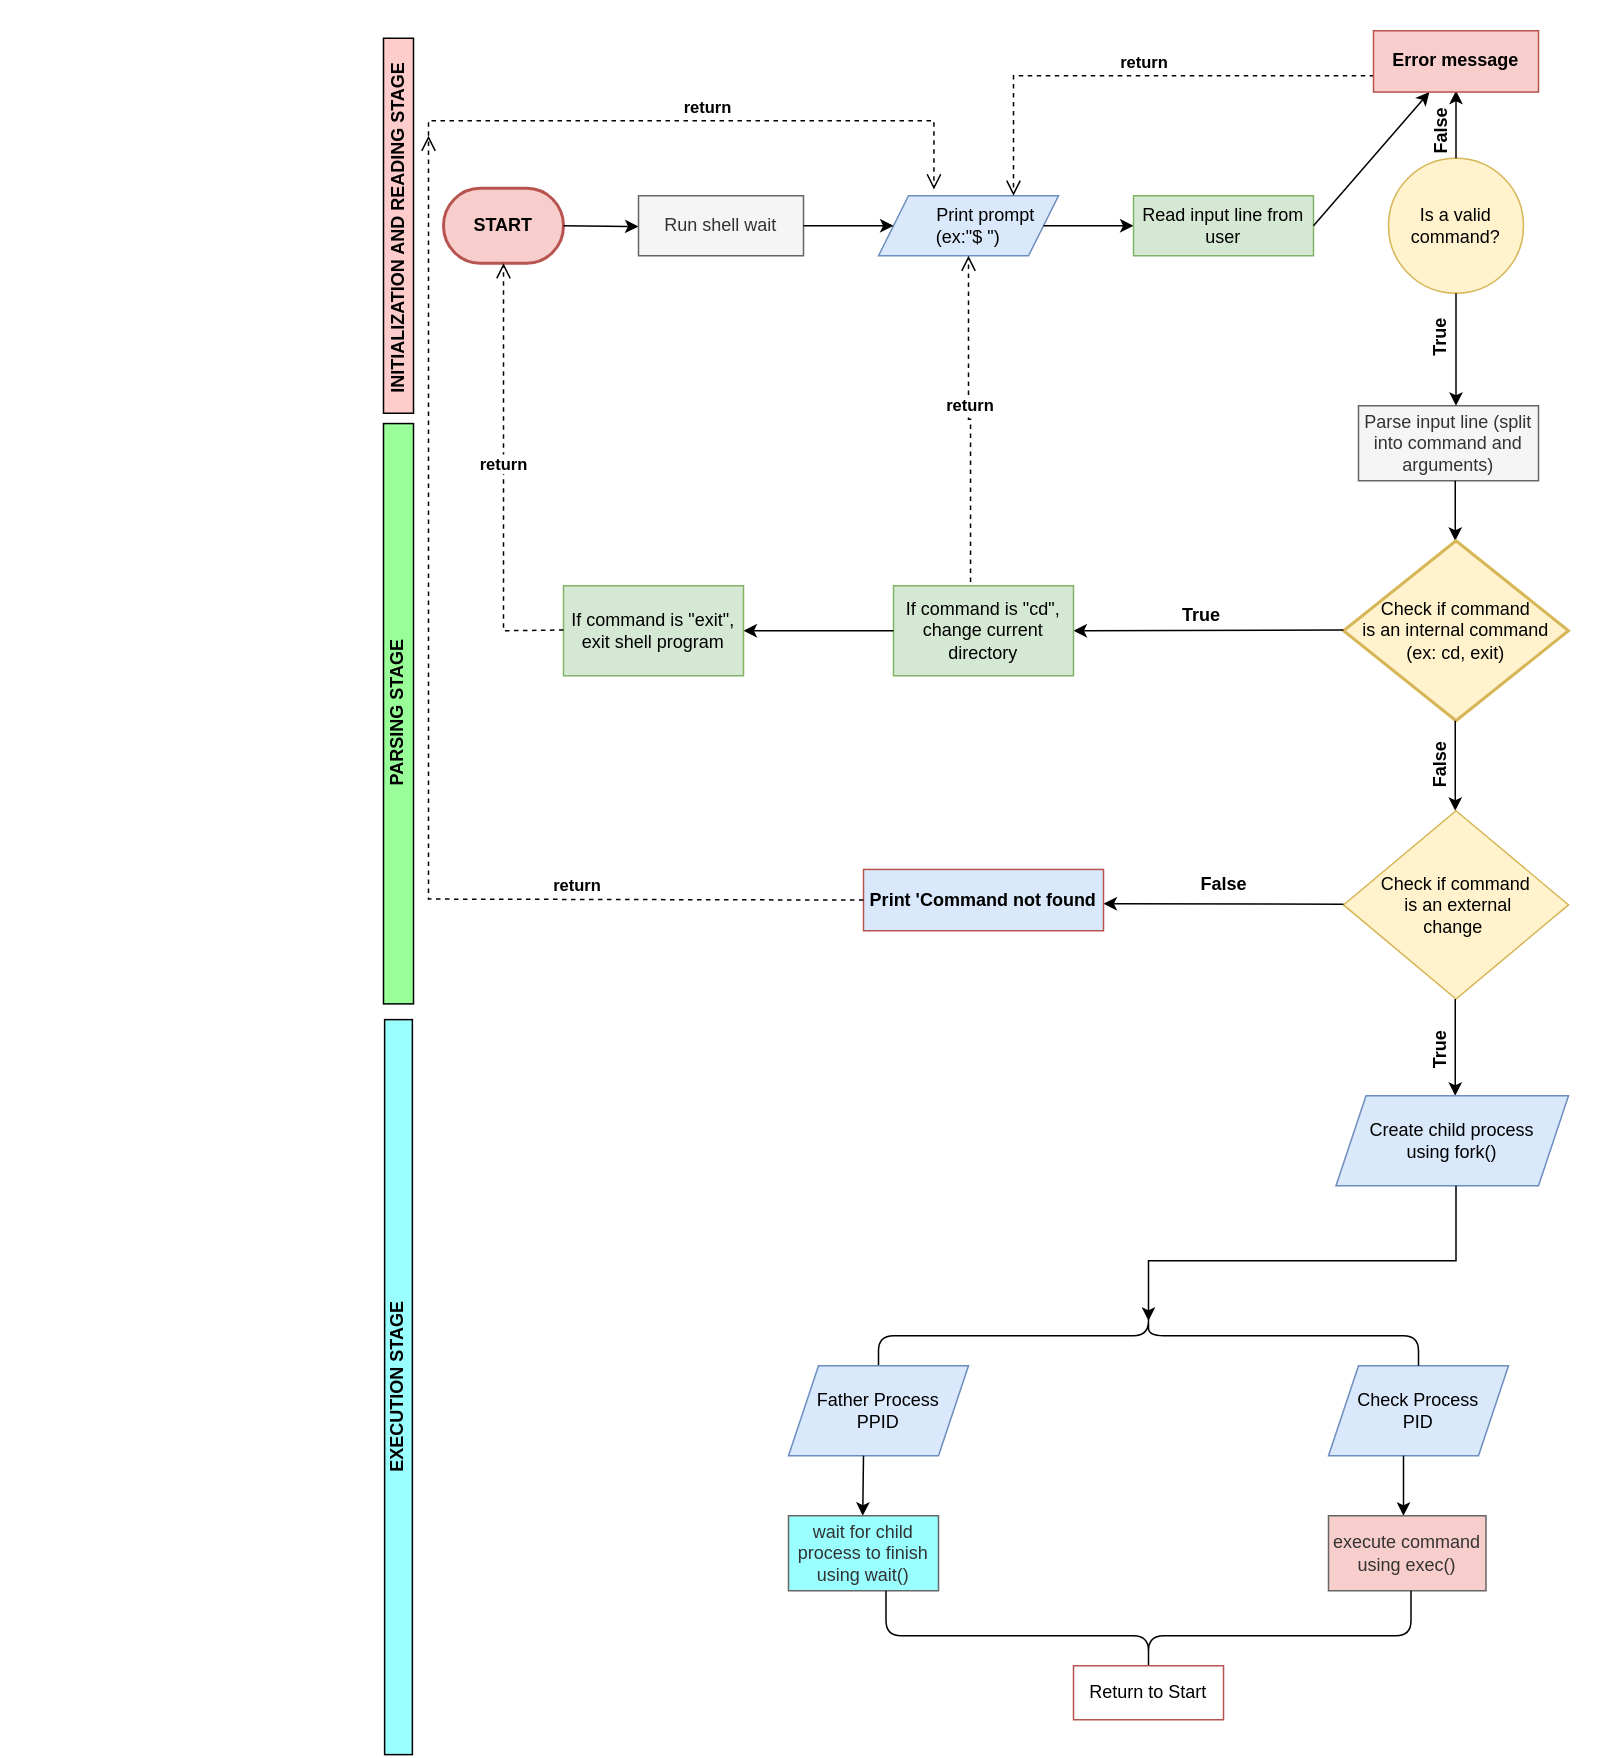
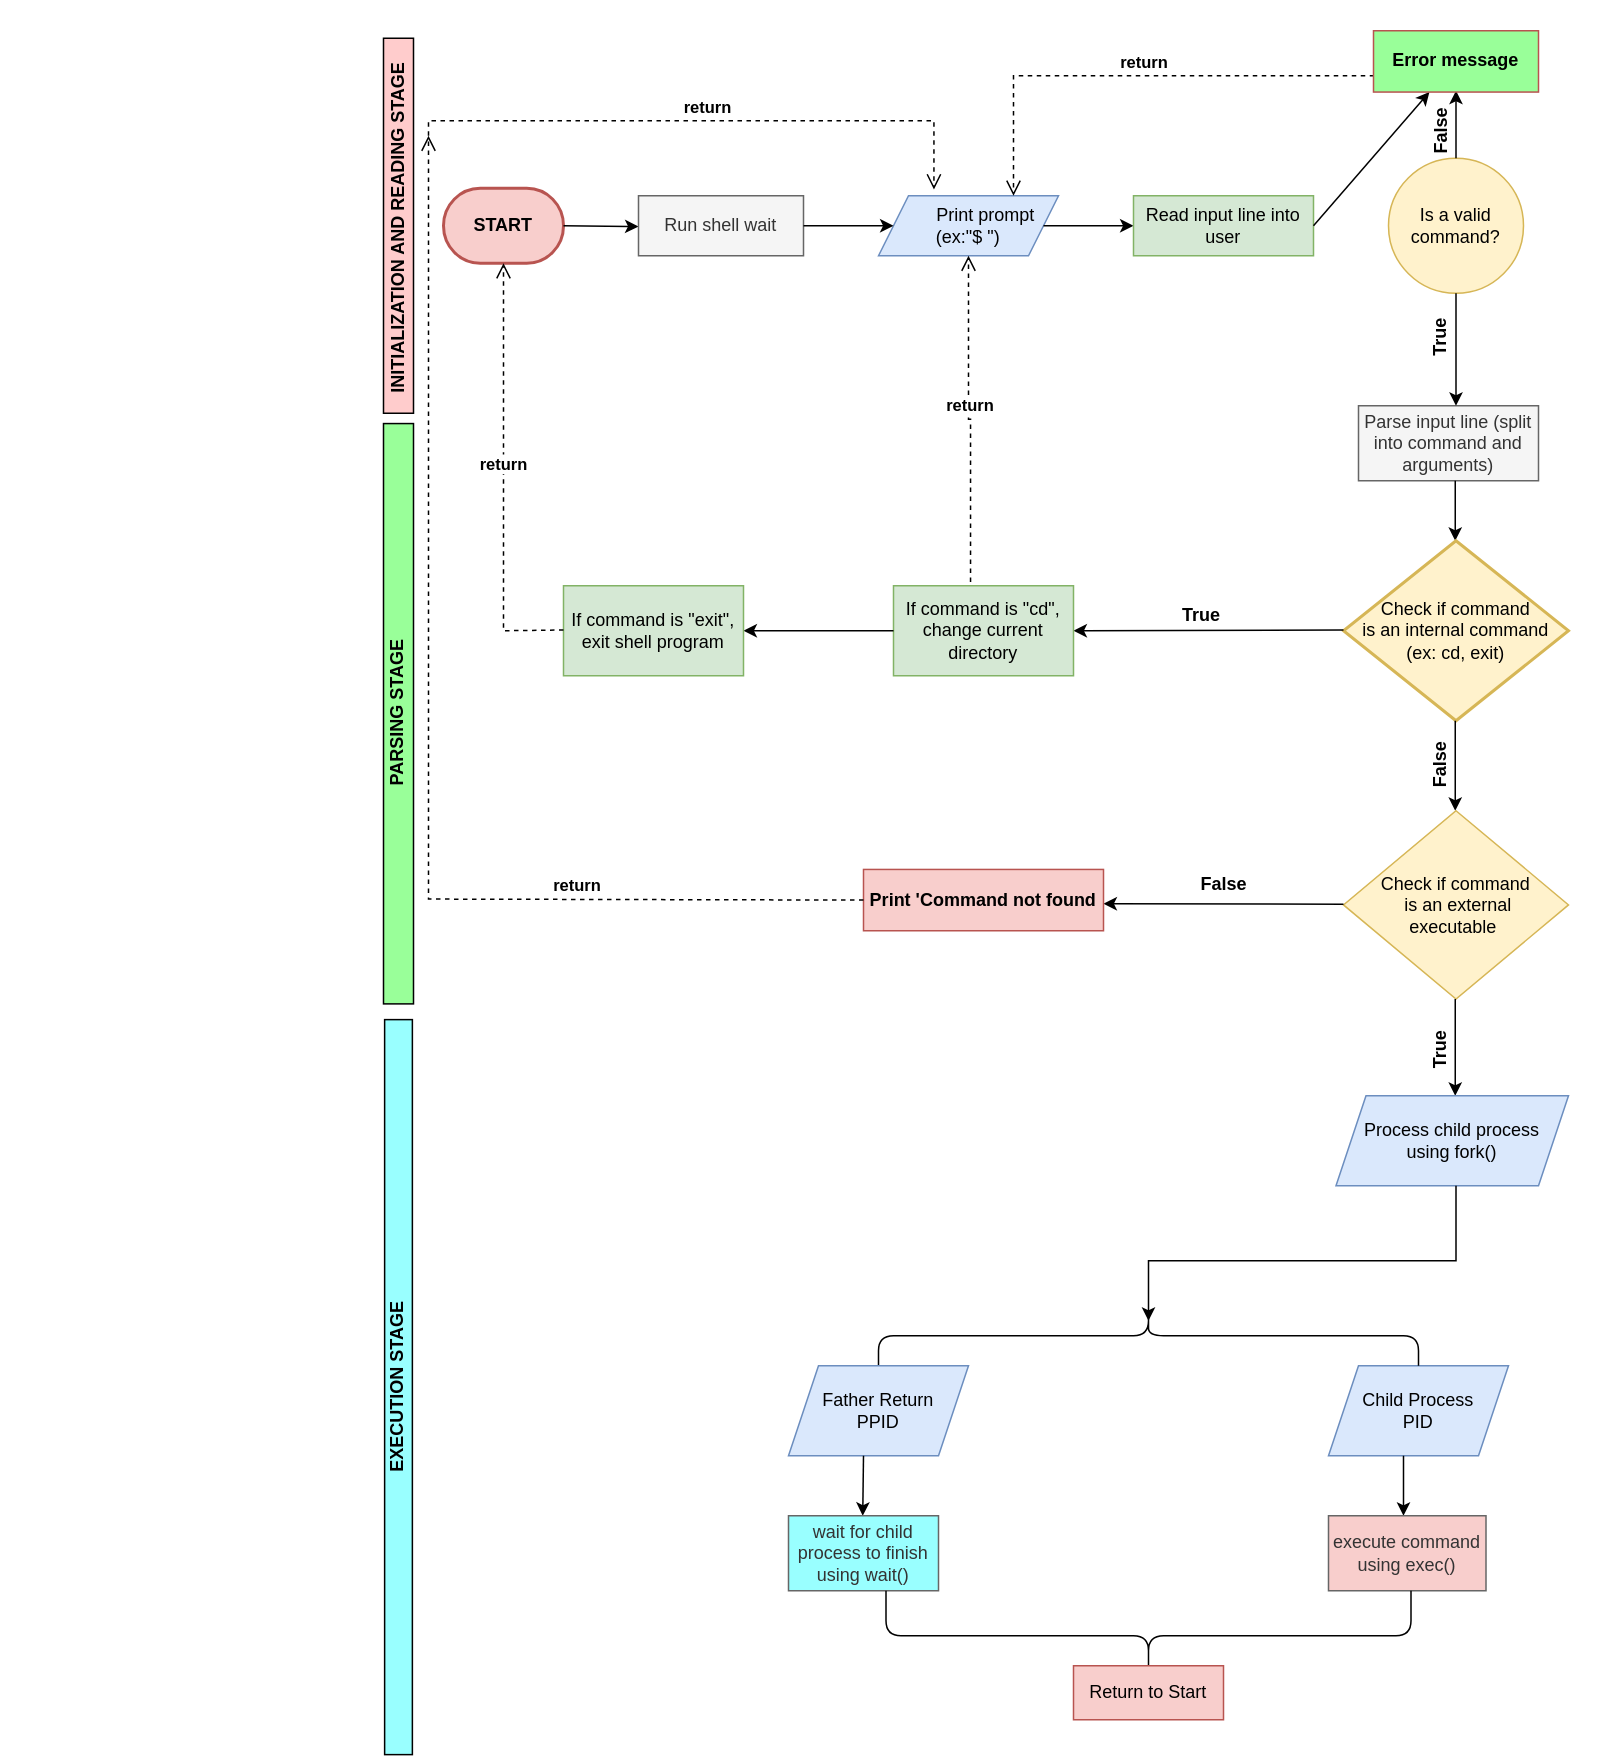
(1456, 61) -> (1456, 61)
(1223, 226) -> (1223, 226)
(983, 900) -> (983, 900)
(1456, 905) -> (1456, 905)
(1452, 1141) -> (1452, 1141)
(878, 1411) -> (878, 1411)
(1418, 1411) -> (1418, 1411)
(1148, 1693) -> (1148, 1693)
